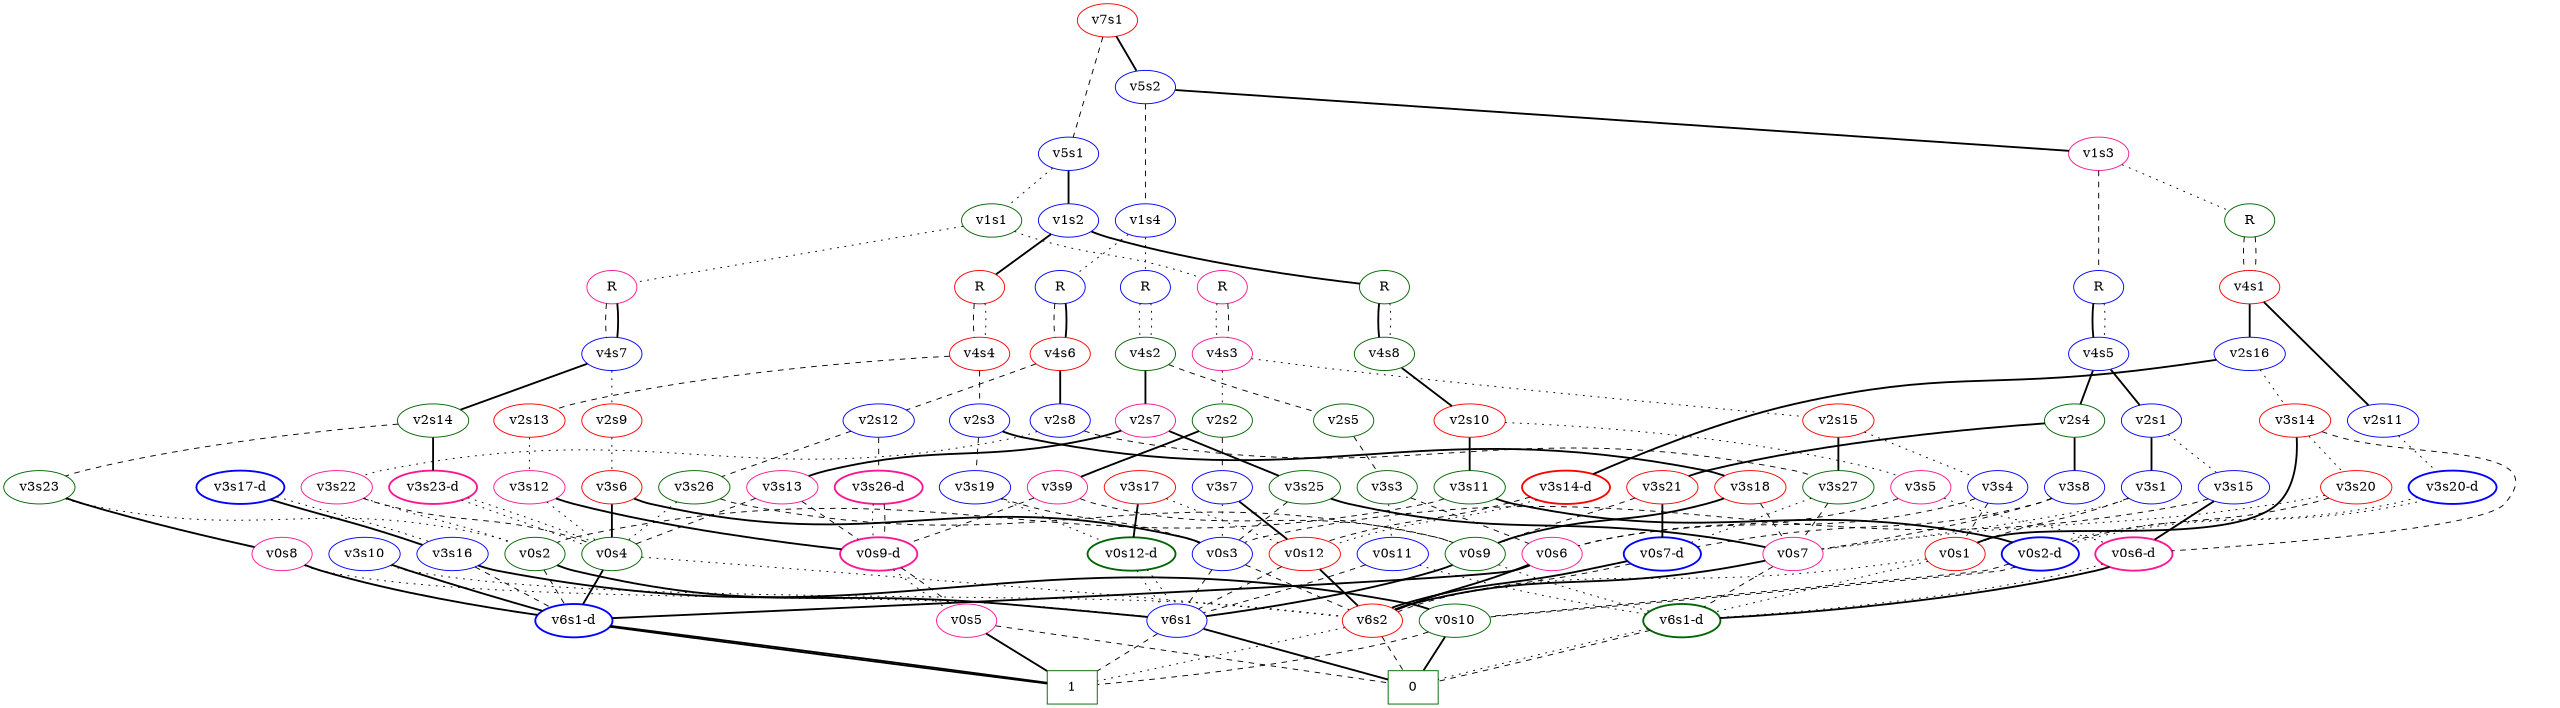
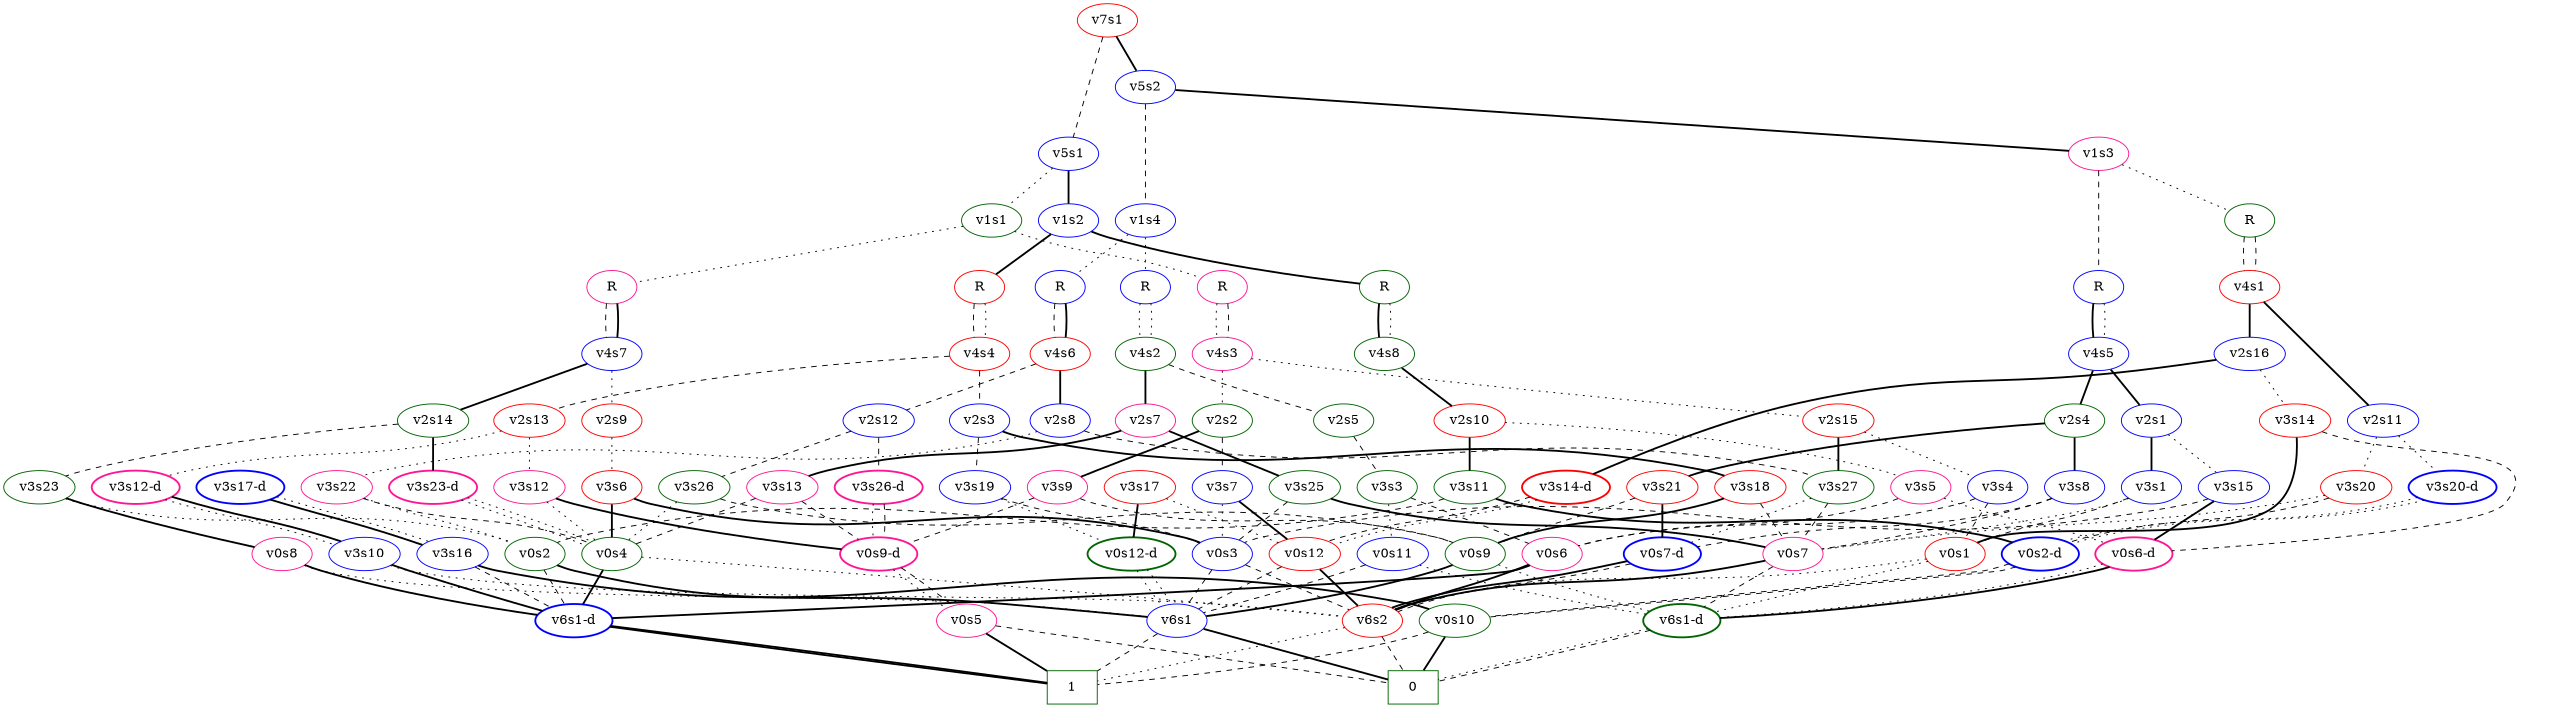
(2326, 454) -> (2370, 454)
none -> (136, 487)
